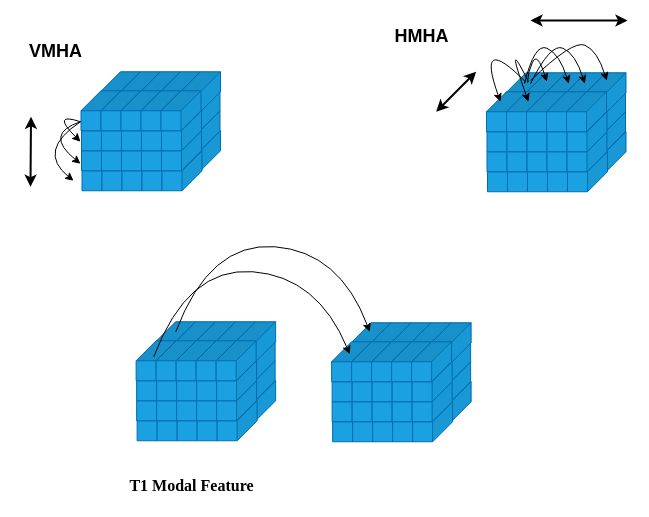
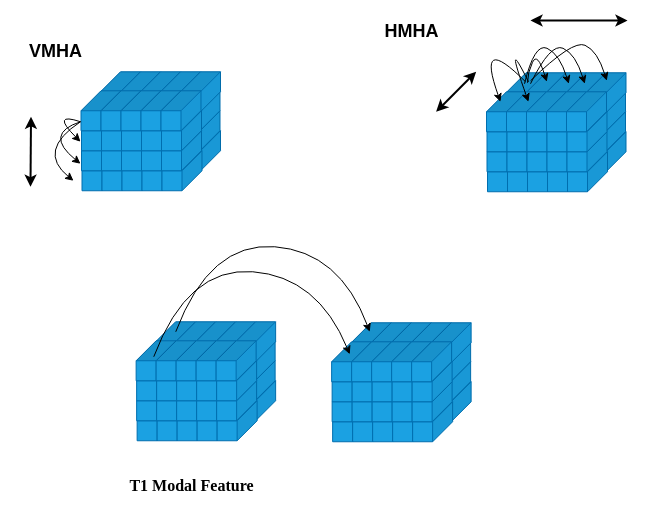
(421, 37) -> (411, 32)
